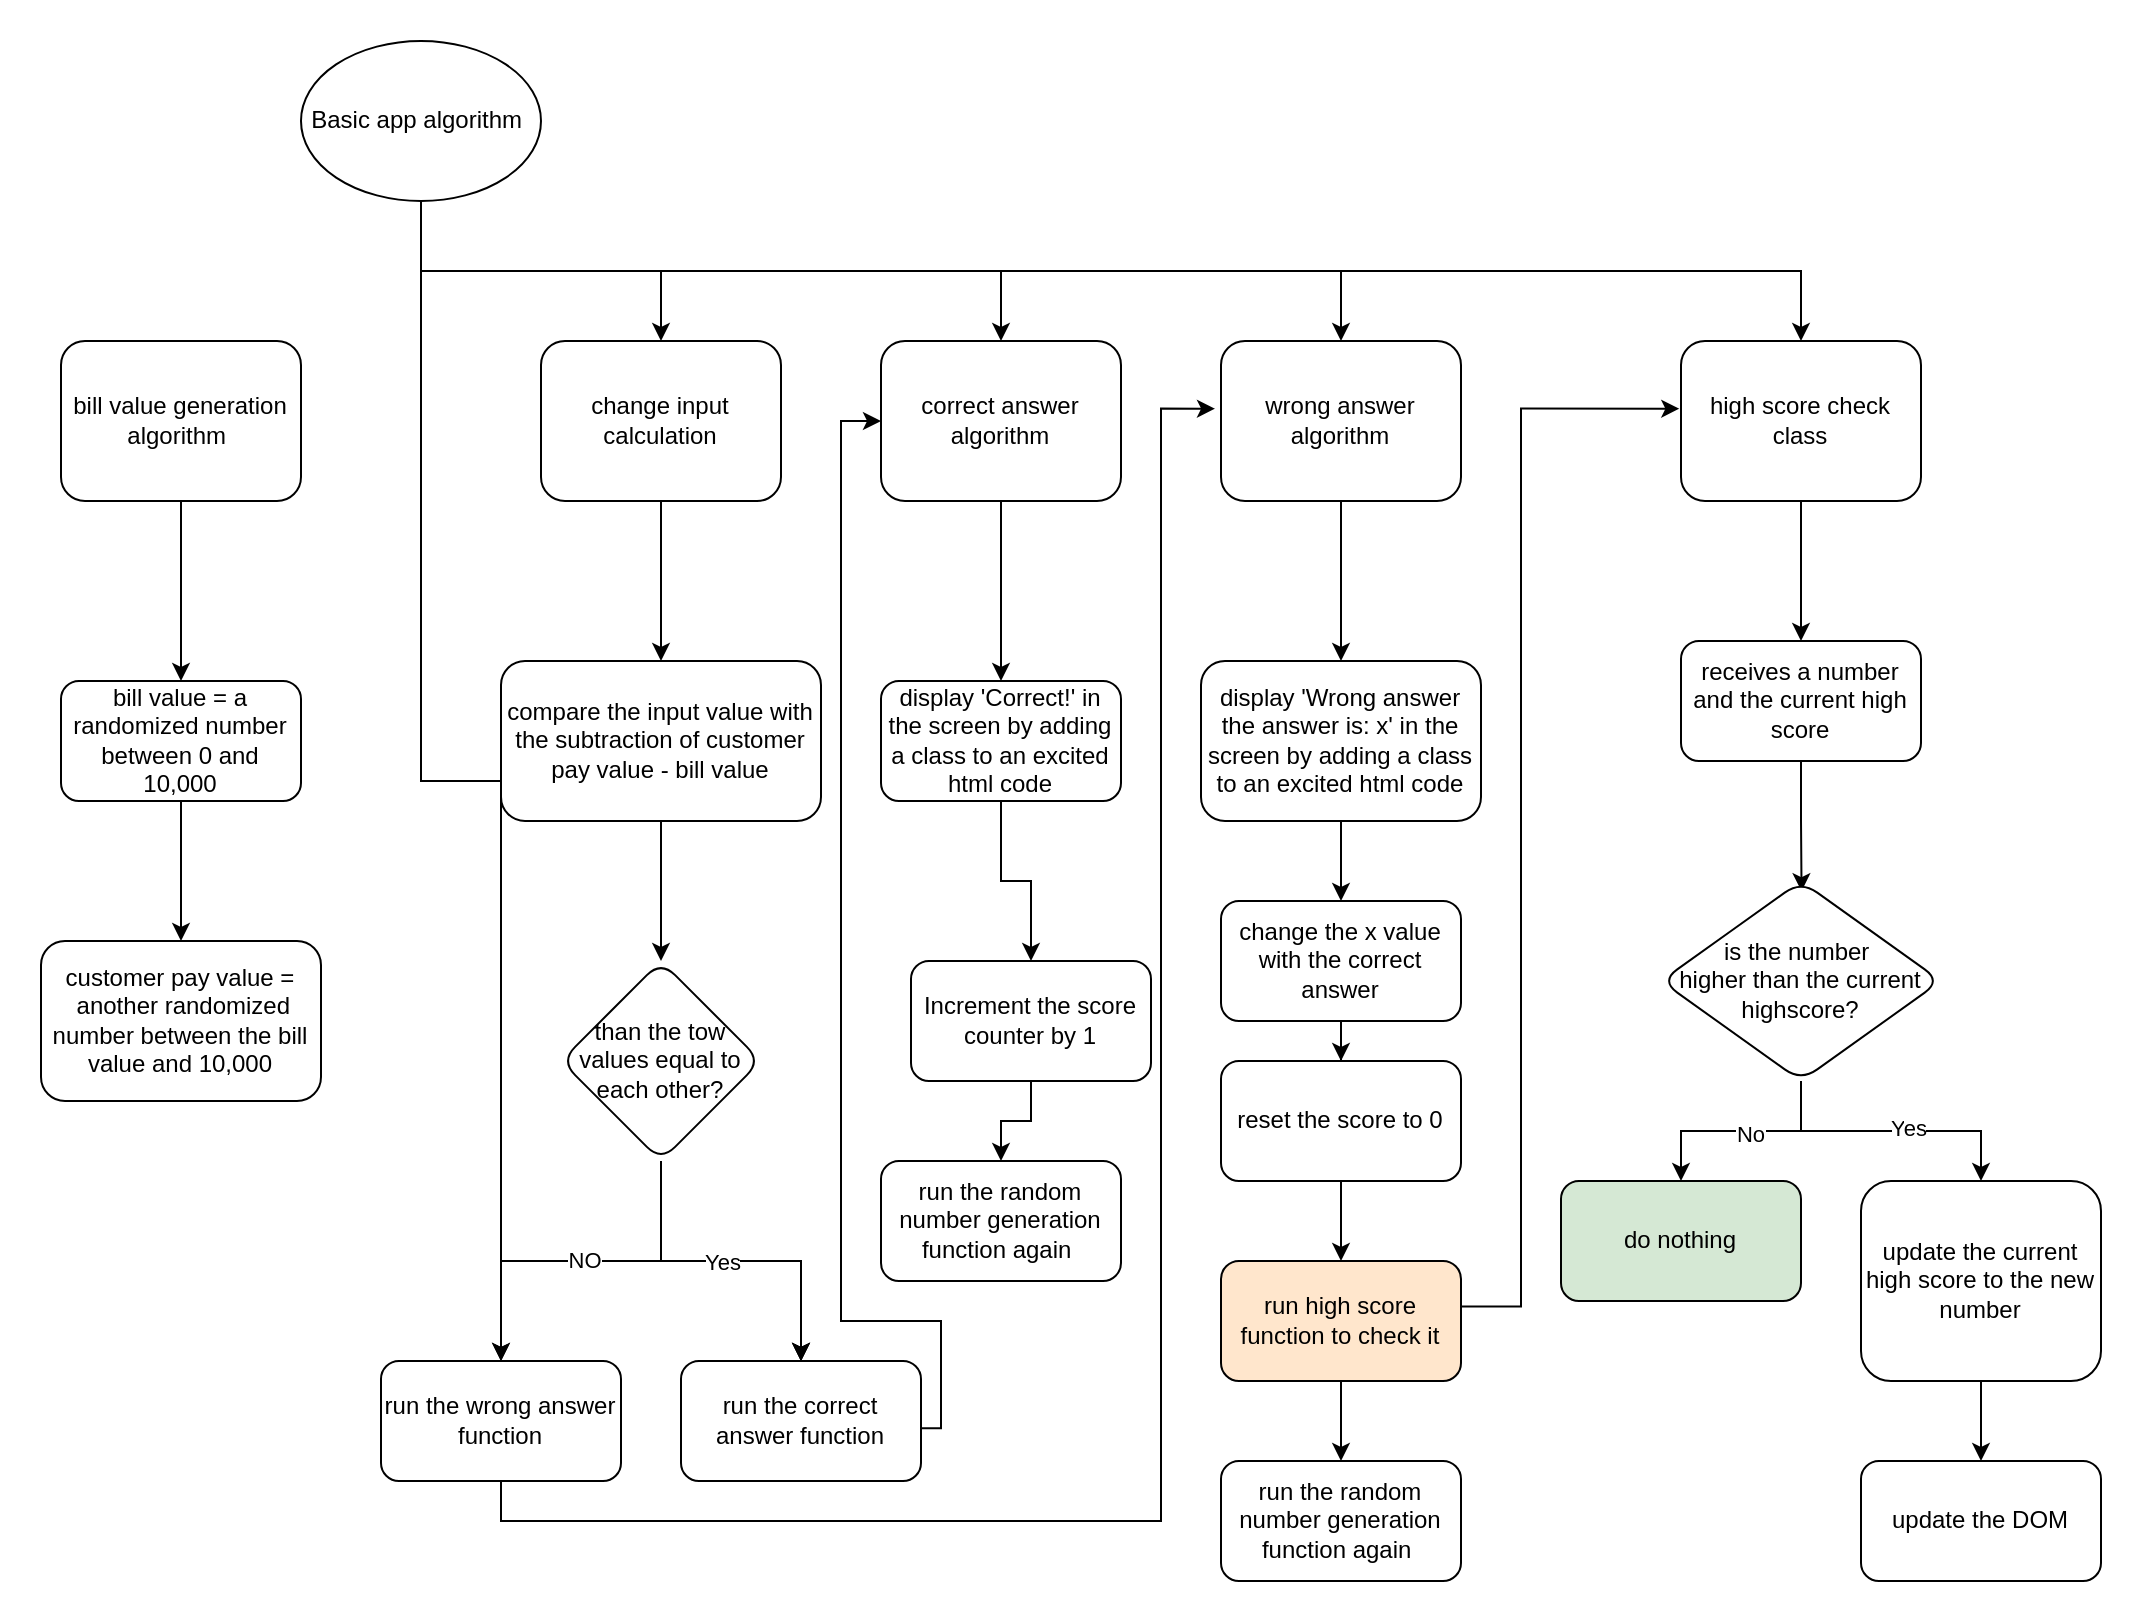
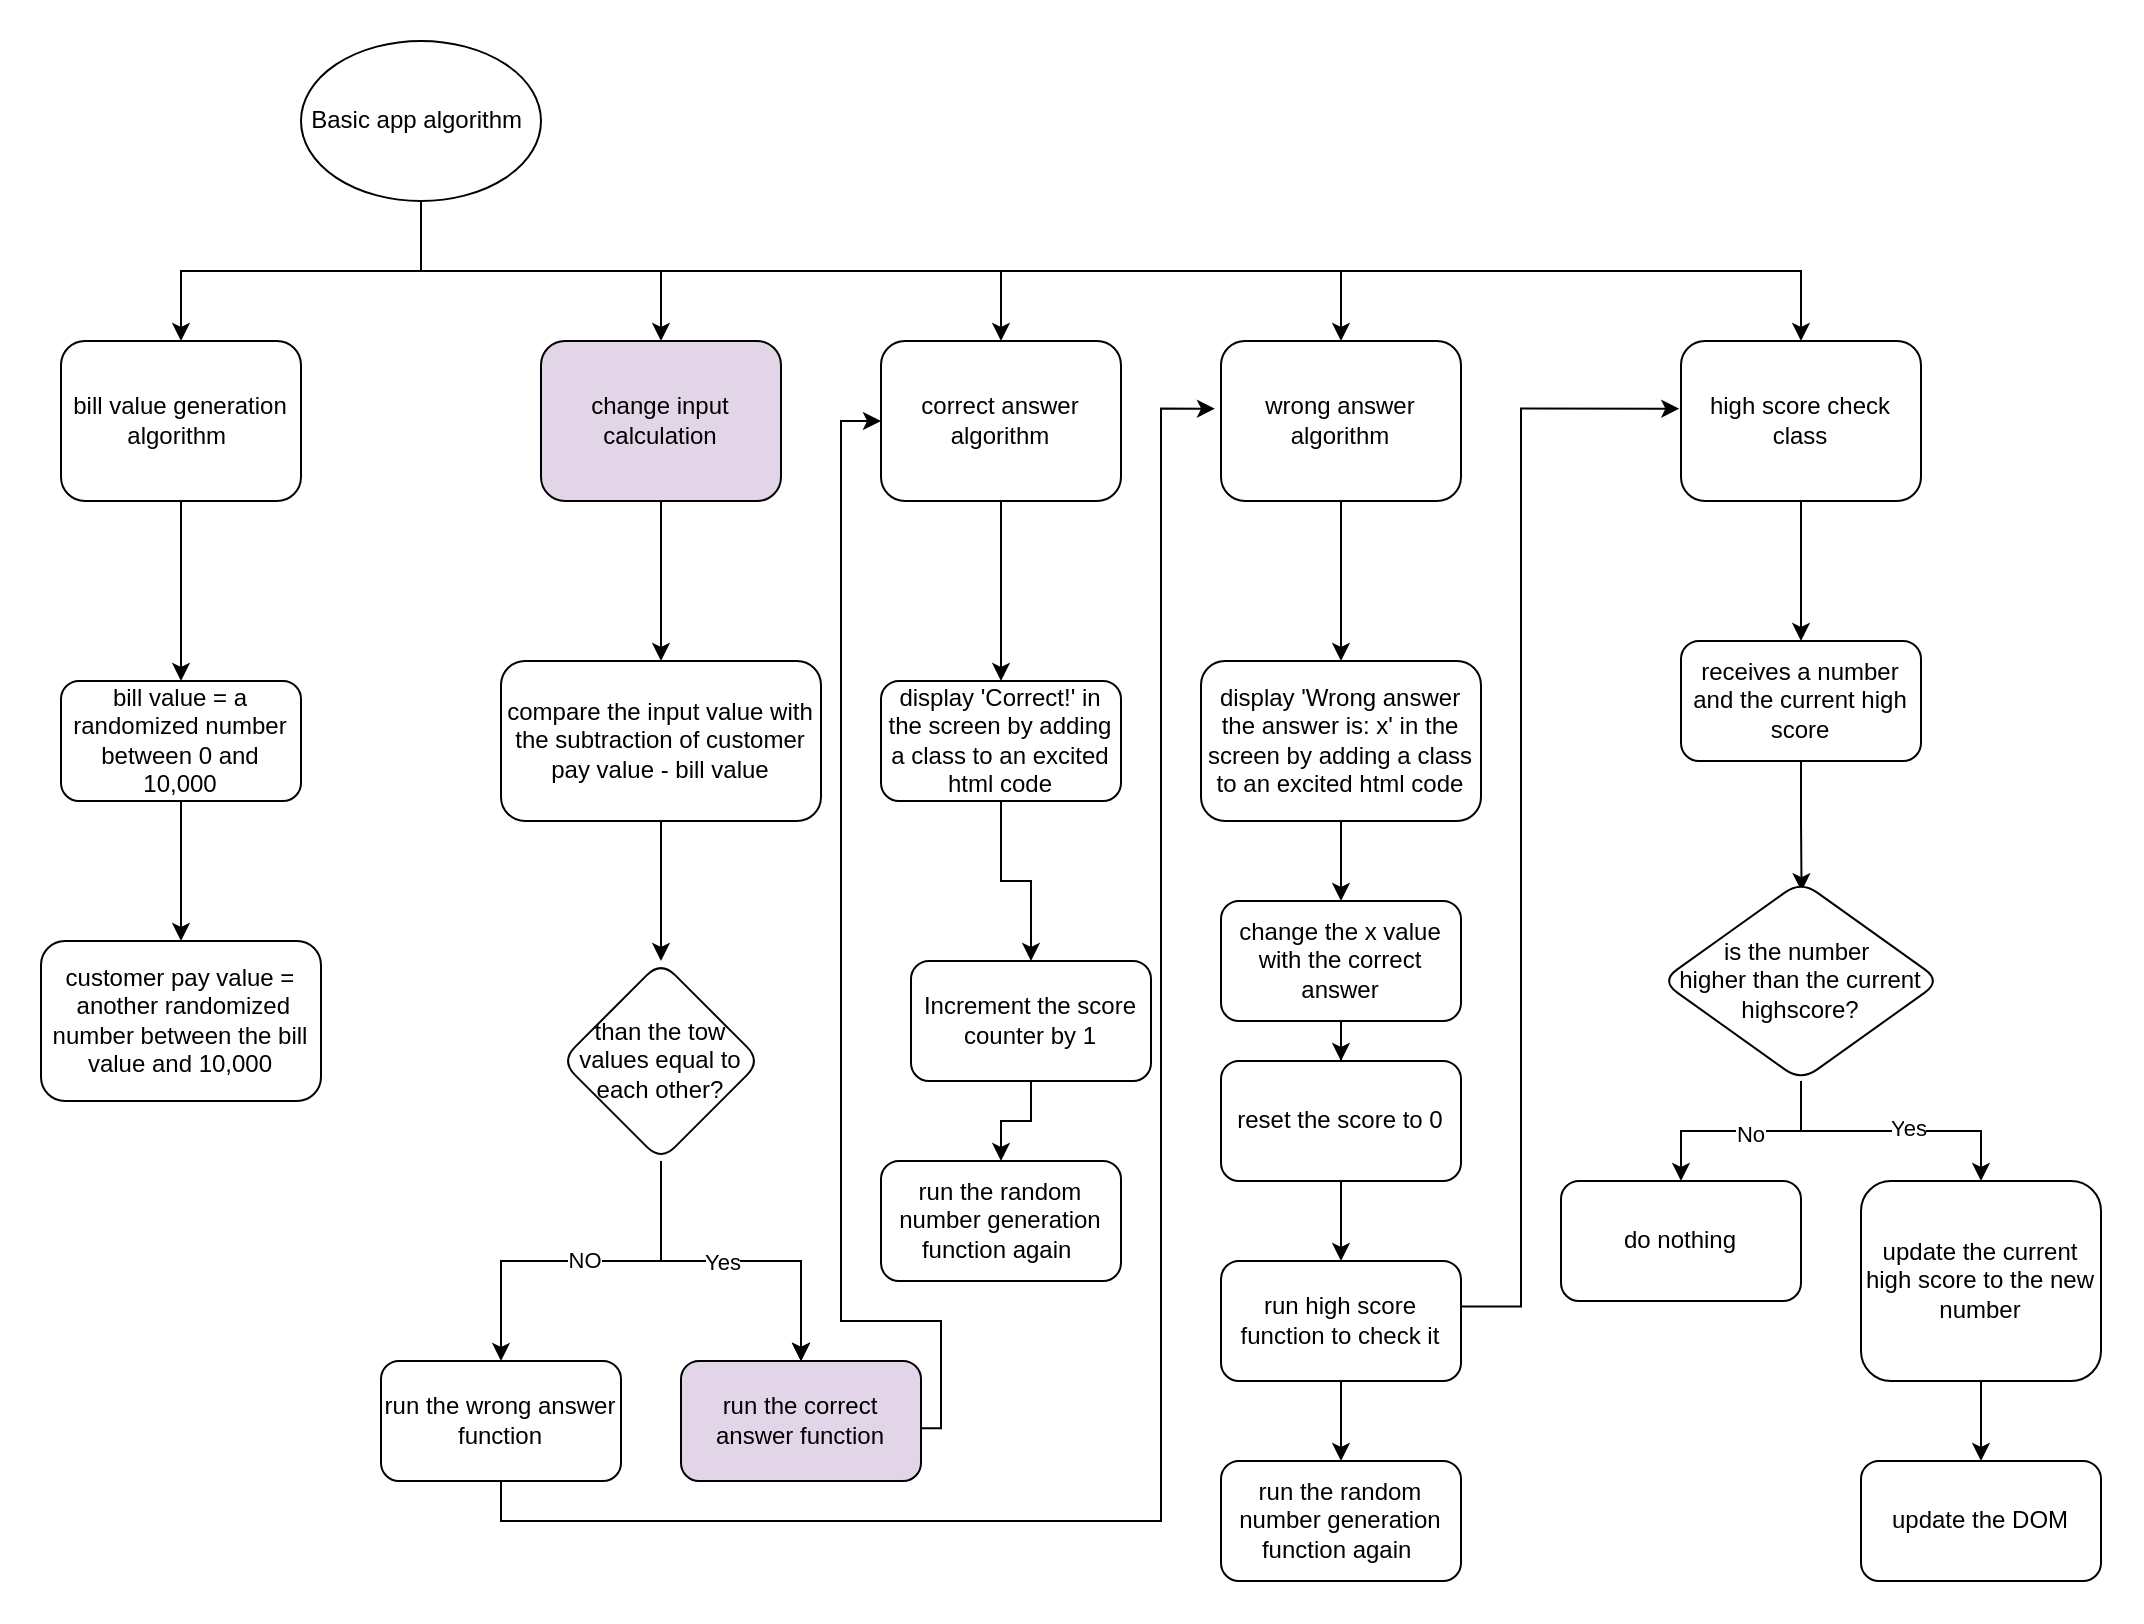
(661, 421) -> (661, 421)
(421, 569) -> (271, 271)
(1681, 1241) -> (1681, 1241)
(1341, 1321) -> (1341, 1321)
(801, 1421) -> (801, 1421)
